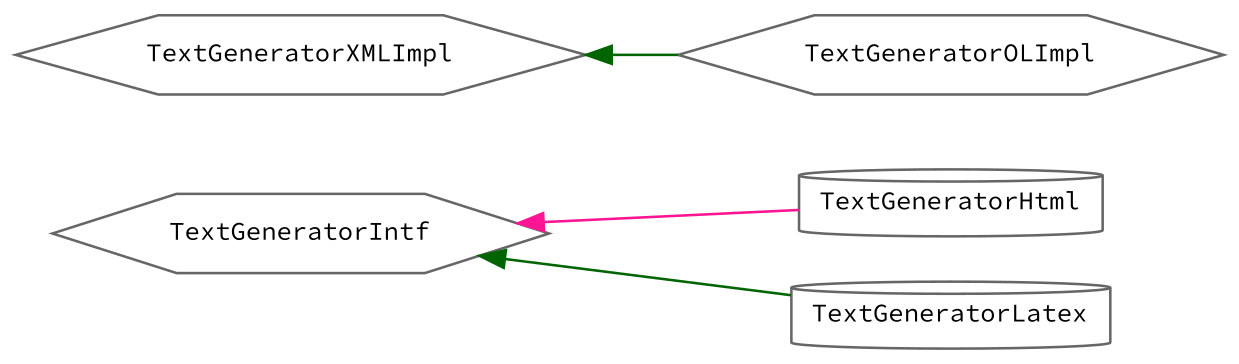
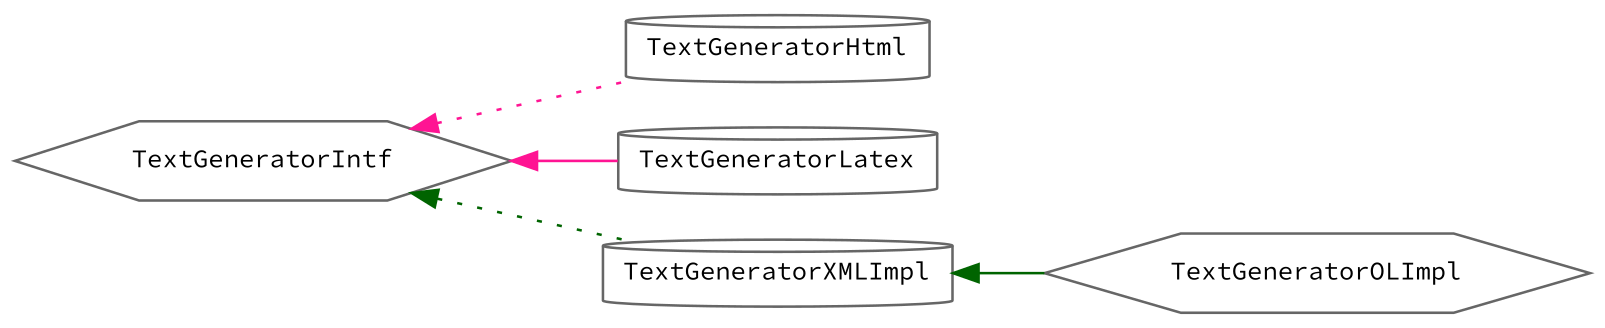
(301, 55) -> (778, 273)
(671, 216) -> (535, 102)
none -> (534, 220)
(648, 277) -> (578, 161)
